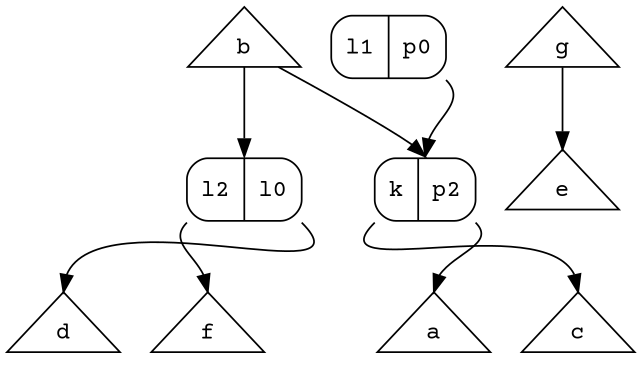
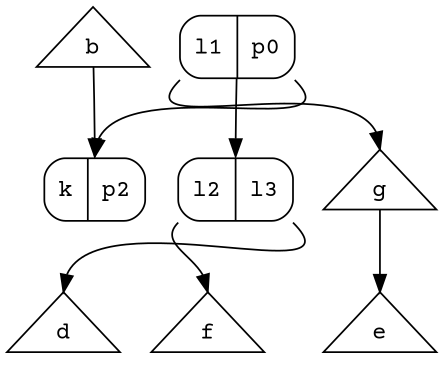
(244, 103) -> (236, 119)
none -> (319, 105)
(273, 189) -> (264, 189)
(434, 332) -> none
(578, 332) -> none
